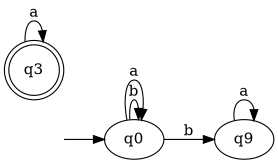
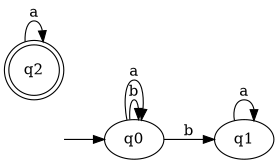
(34, 70) -> (34, 70)
(244, 139) -> (244, 139)
